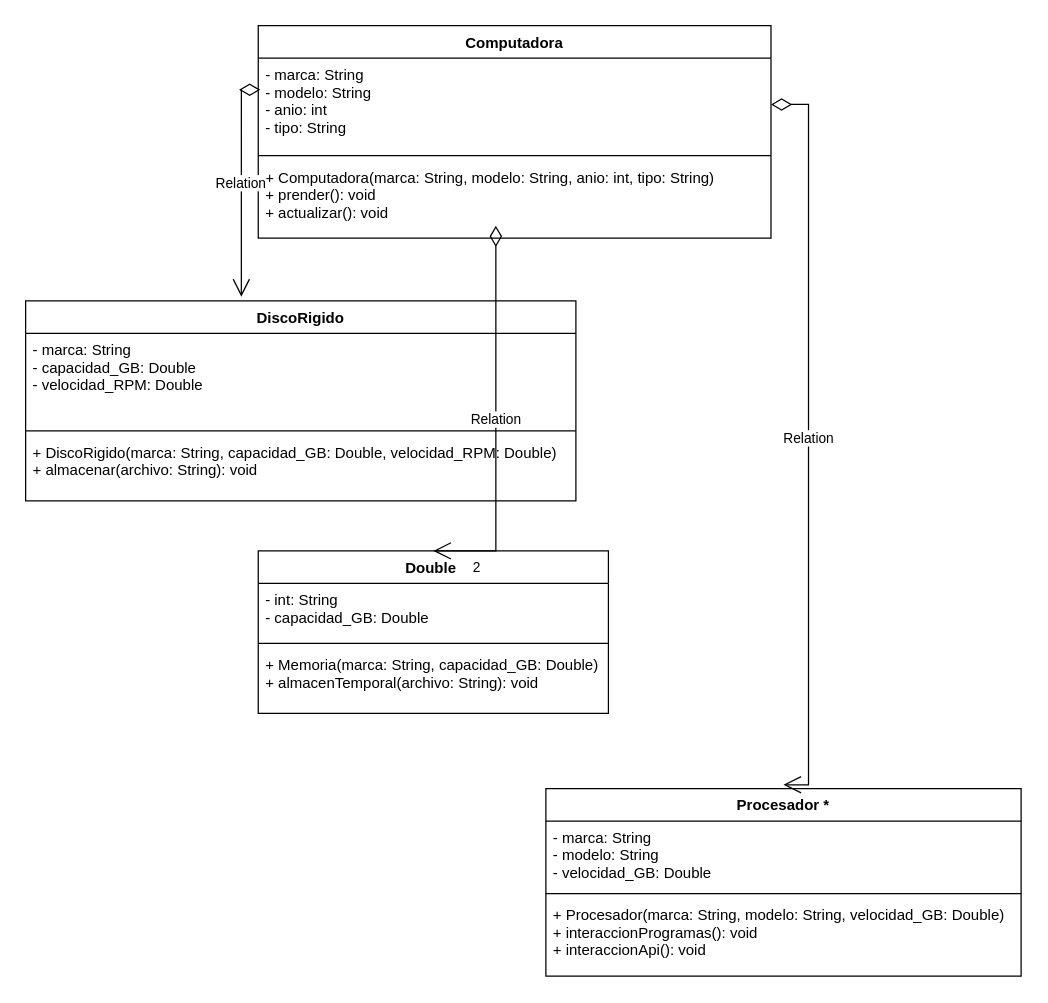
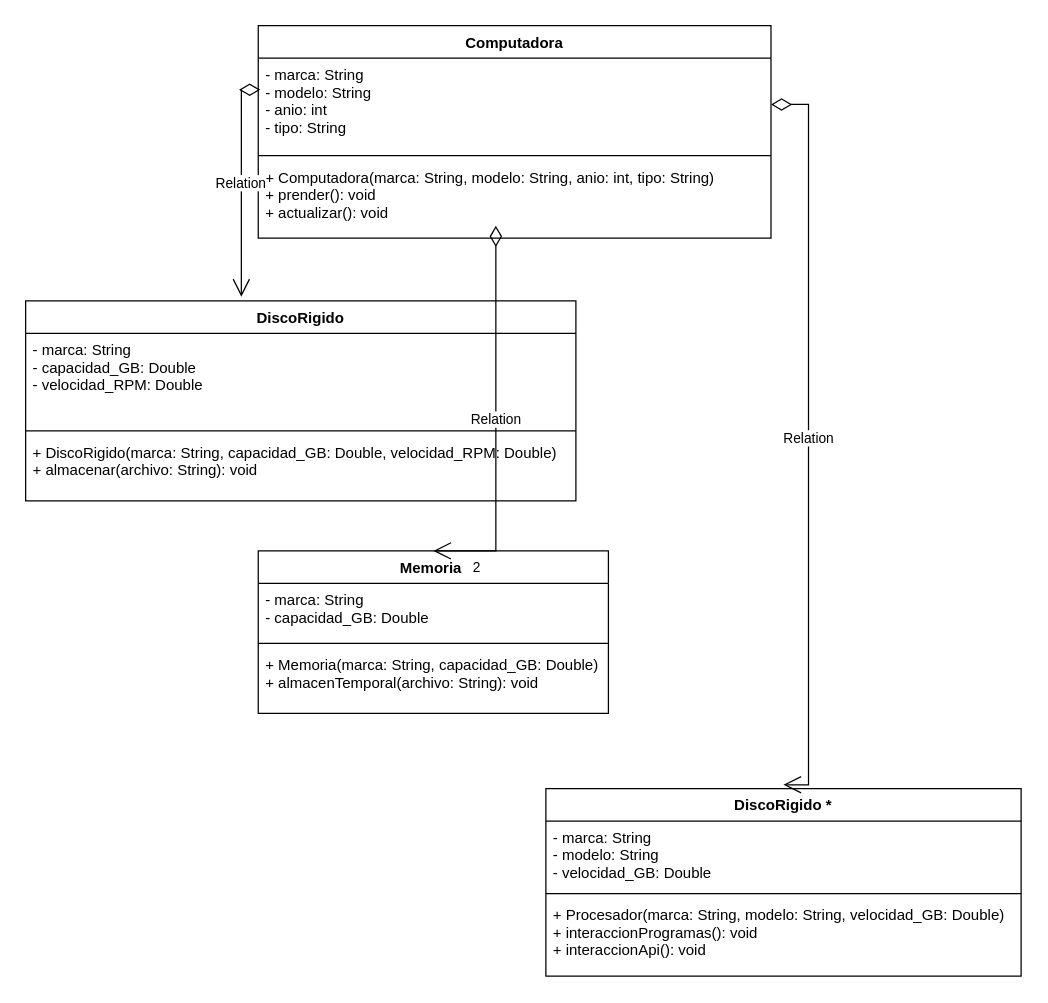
(433, 568) -> (433, 568)
(310, 600) -> (320, 600)
(783, 805) -> (783, 805)
